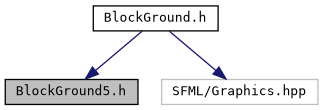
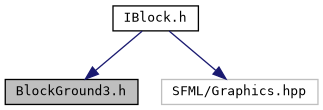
(156, 18) -> (156, 18)
(72, 92) -> (72, 92)
